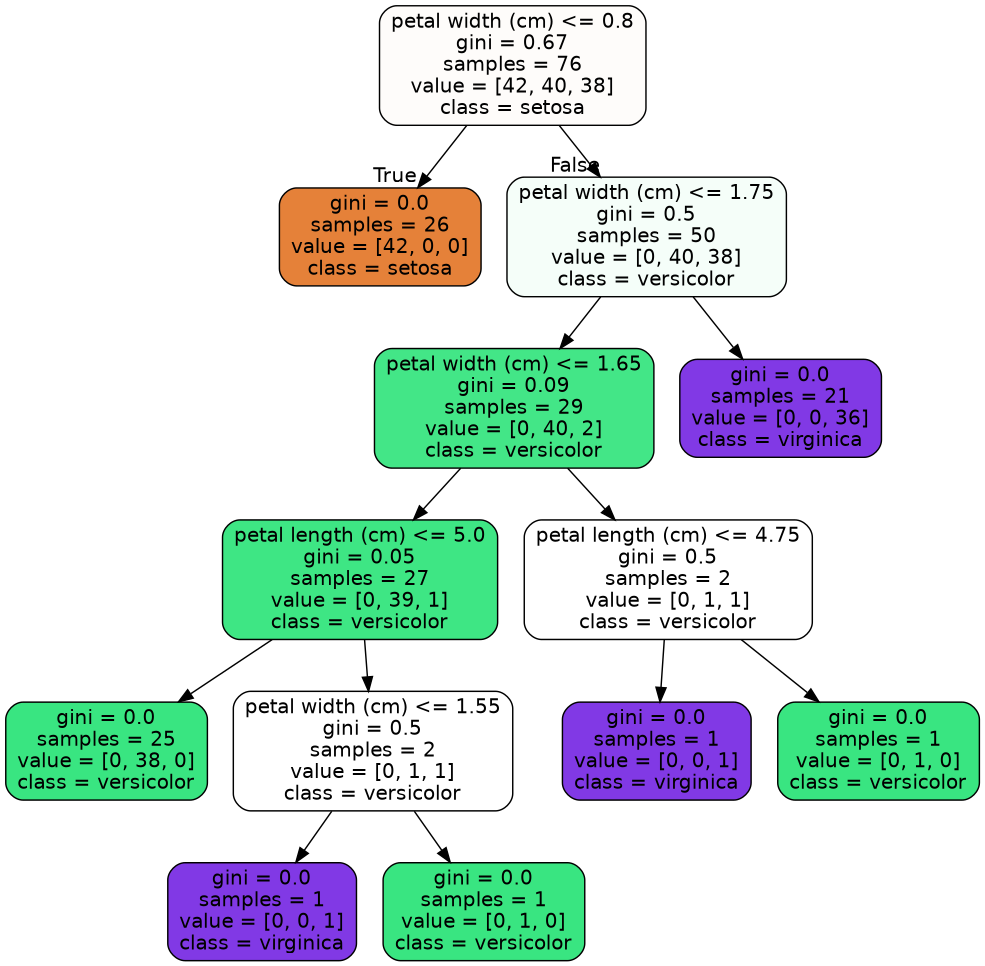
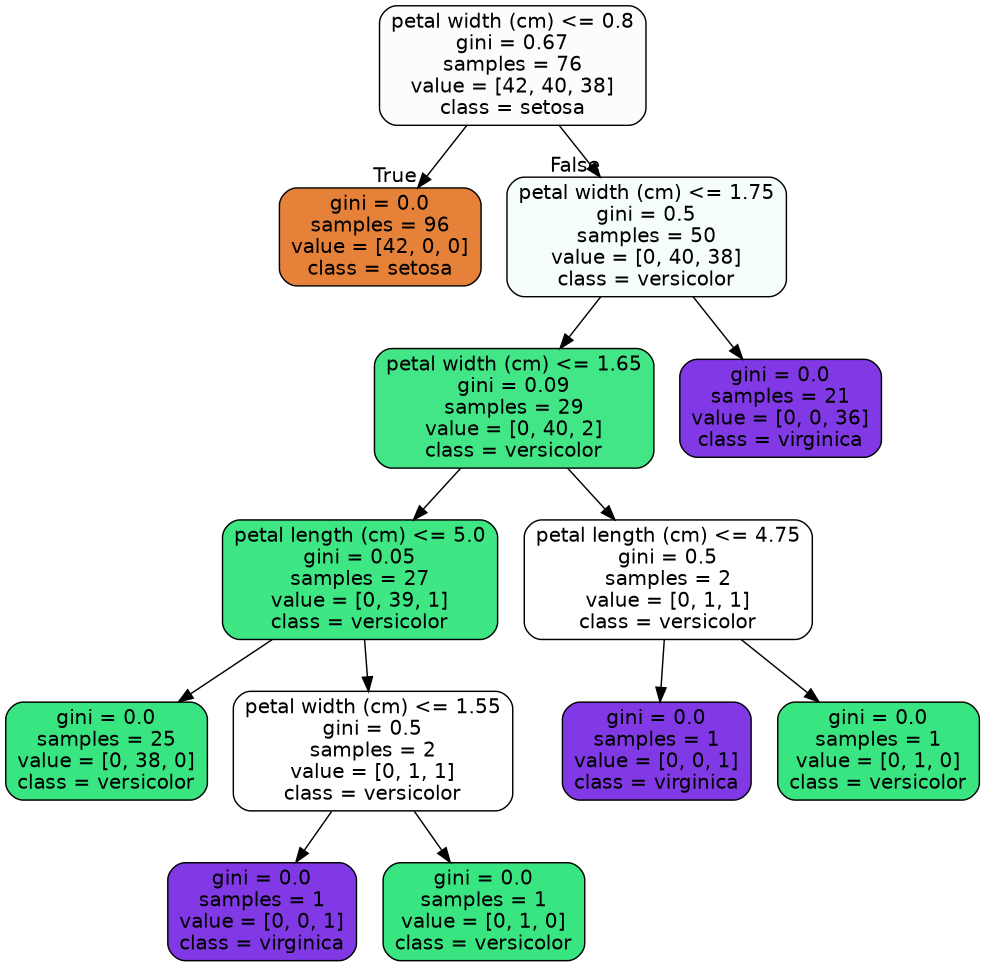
(380, 237) -> (380, 237)
